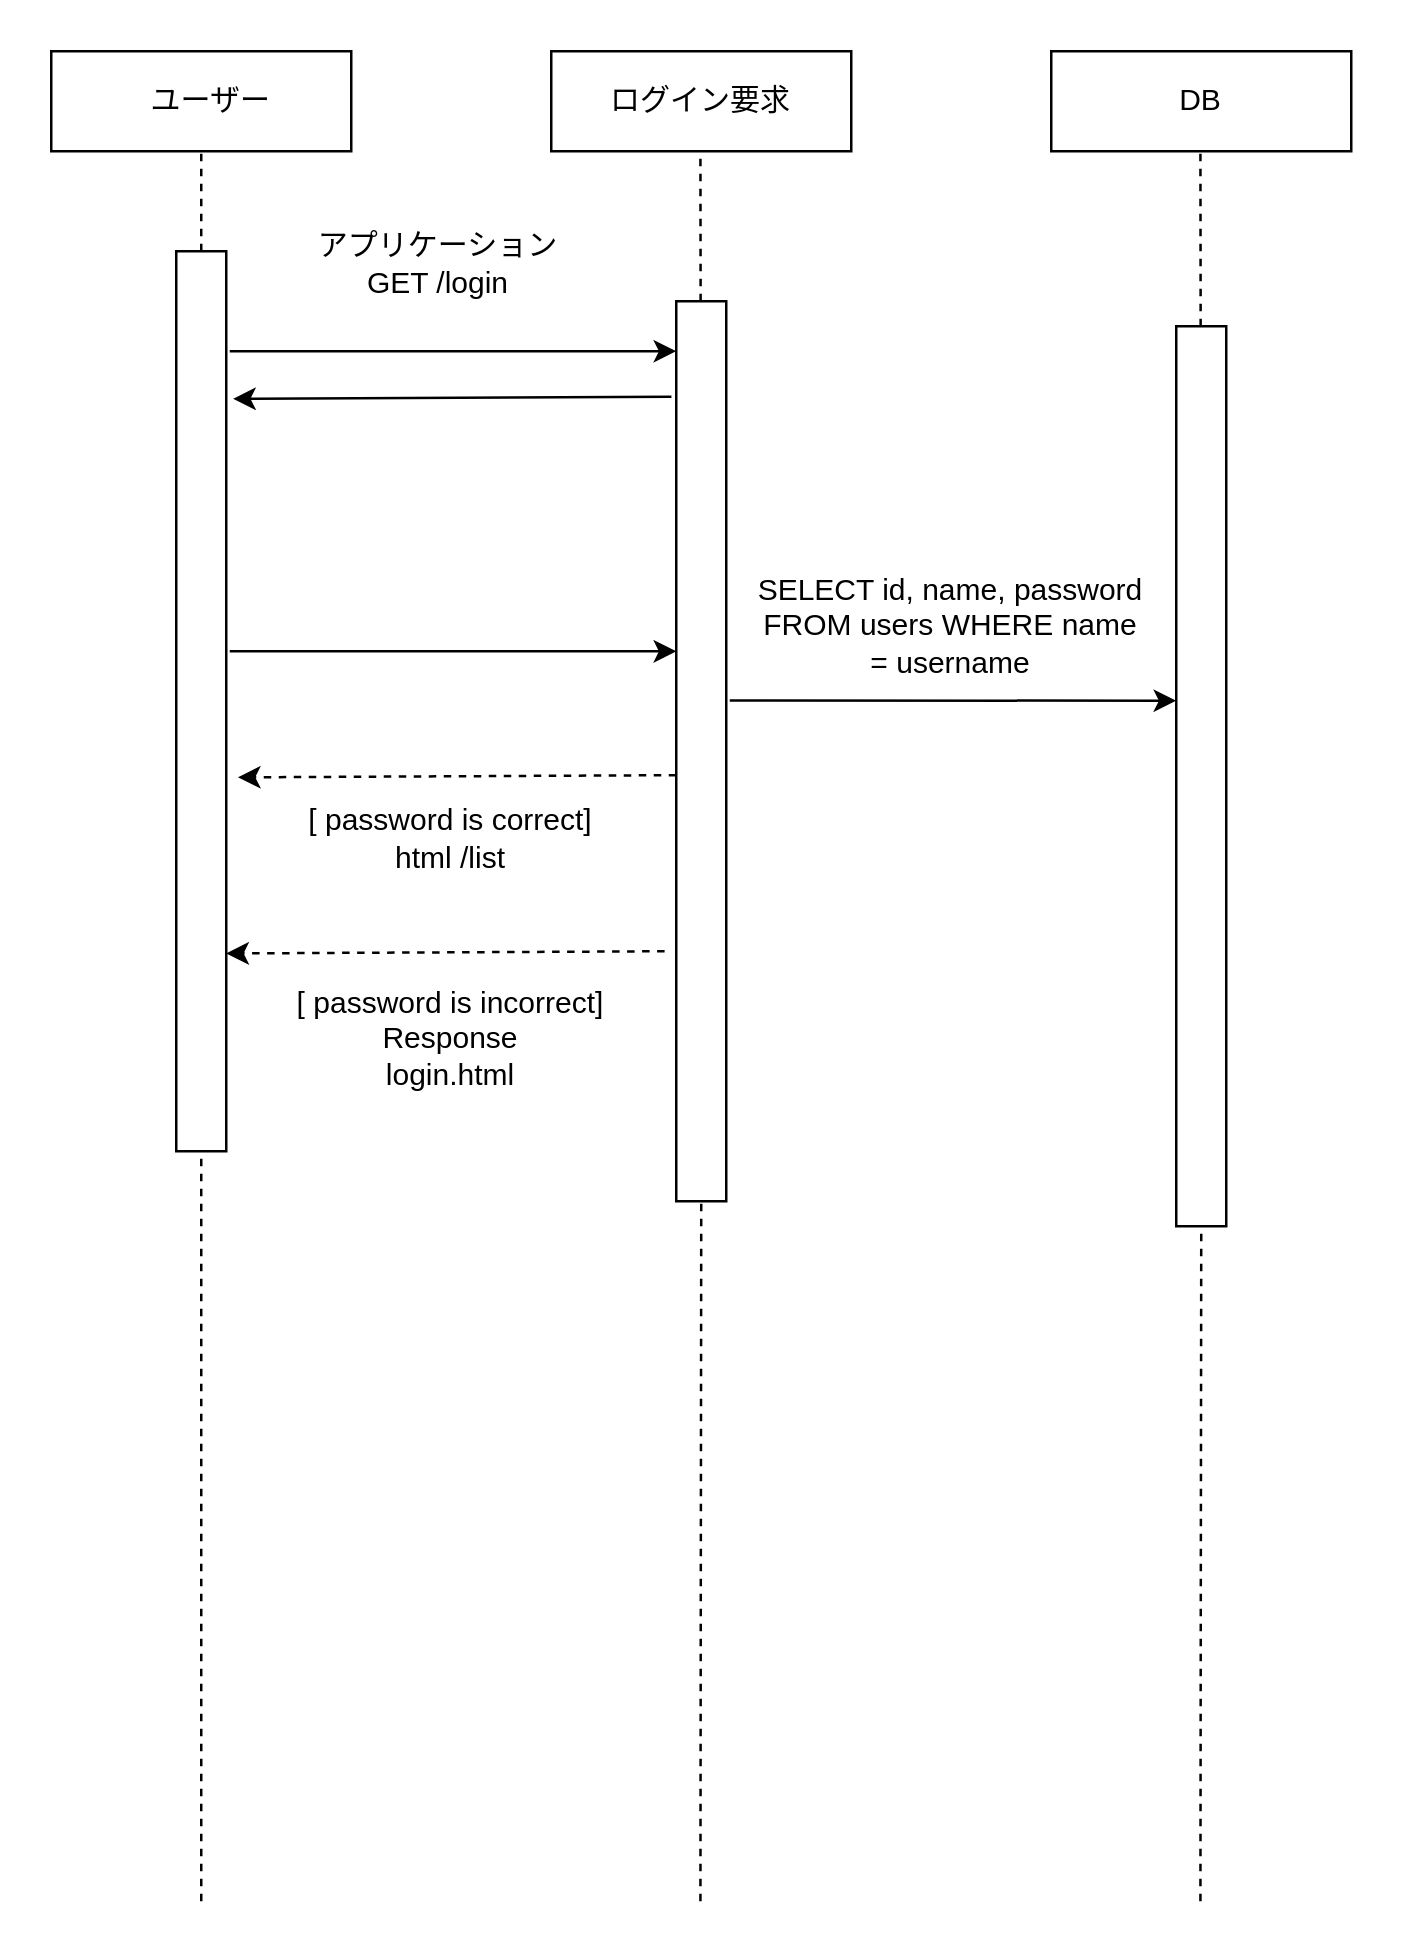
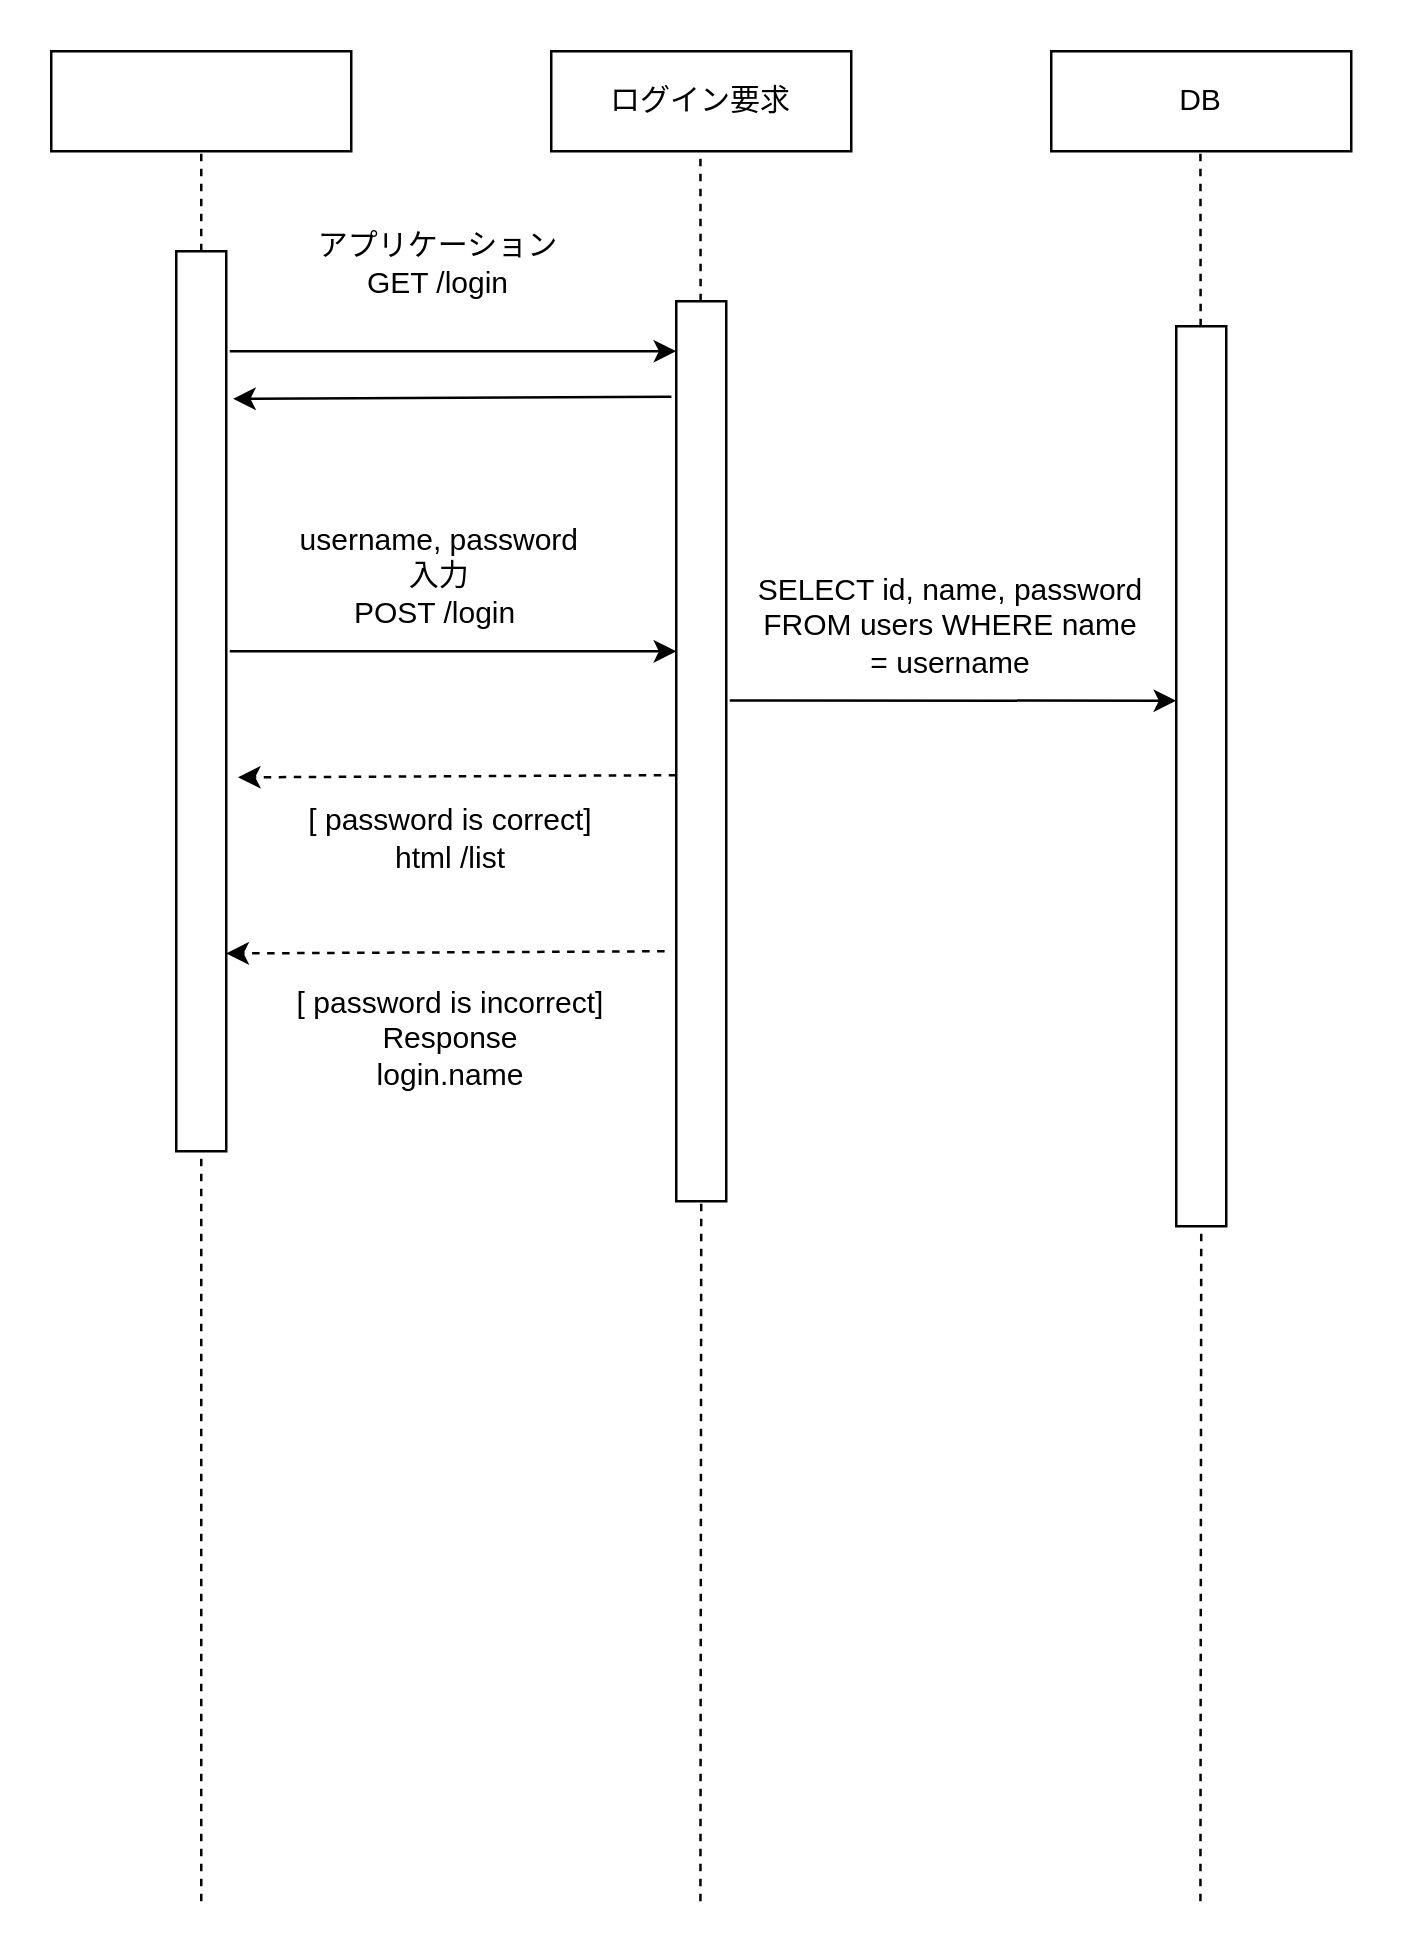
(201, 101) -> none
none -> (439, 576)
(451, 1039) -> (451, 1039)
